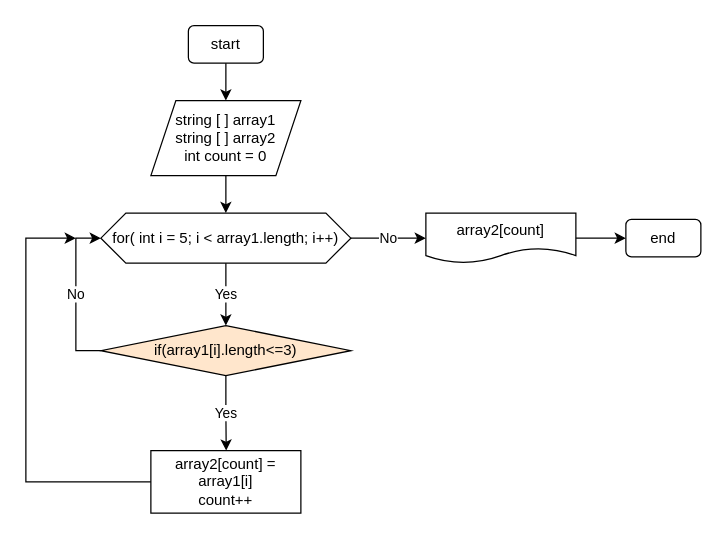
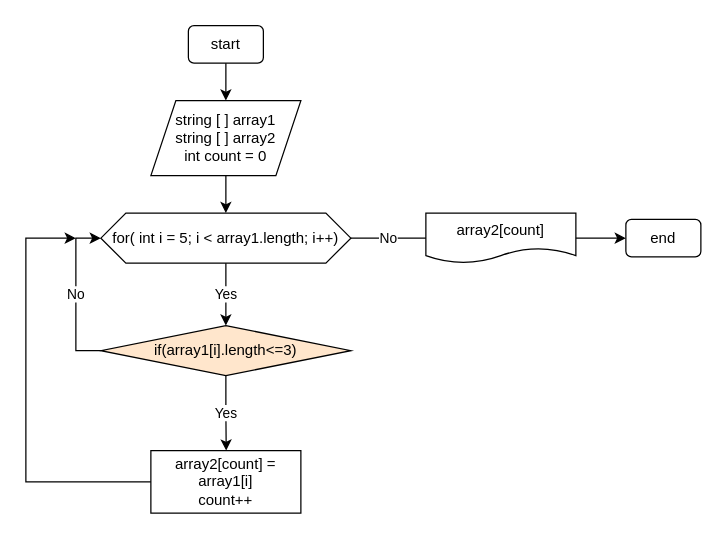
(416, 238) -> (419, 238)
